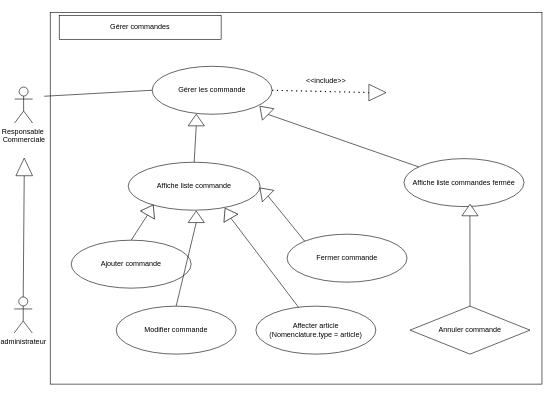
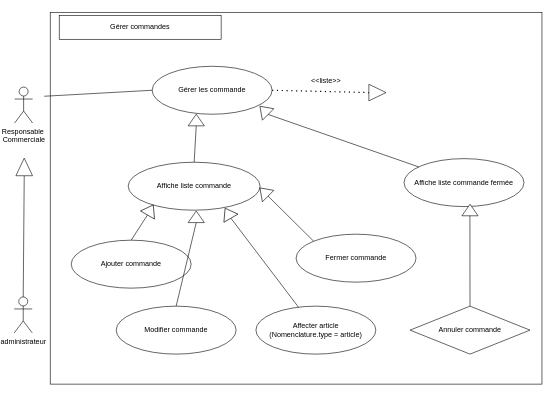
(326, 81) -> (326, 81)
(464, 183) -> (464, 183)
(347, 258) -> (356, 258)
